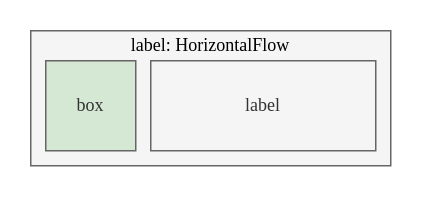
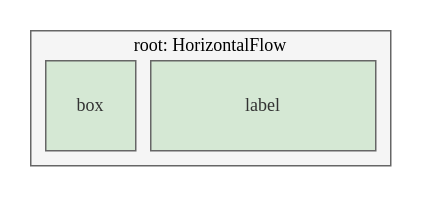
(211, 46) -> (211, 46)
(263, 106) -> (263, 106)
